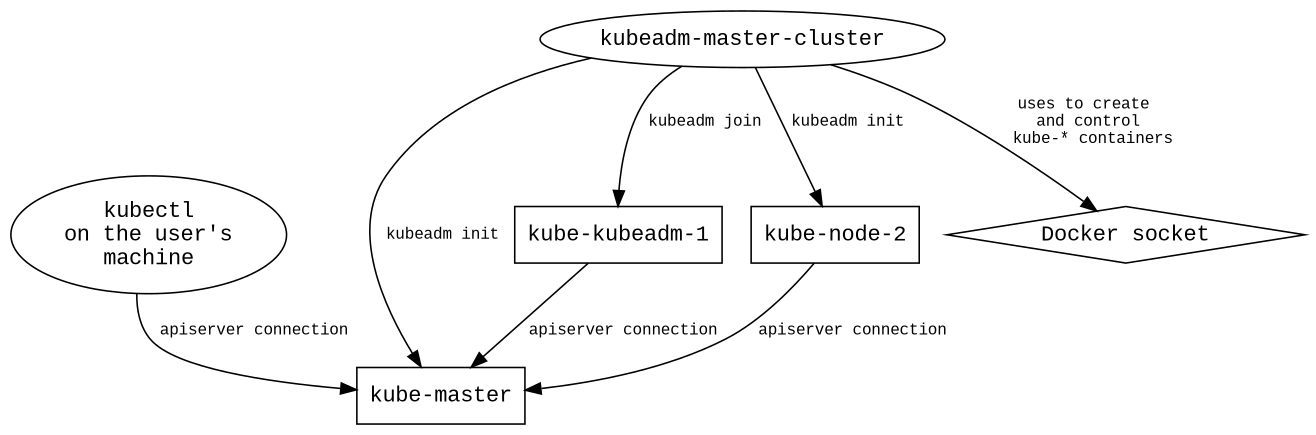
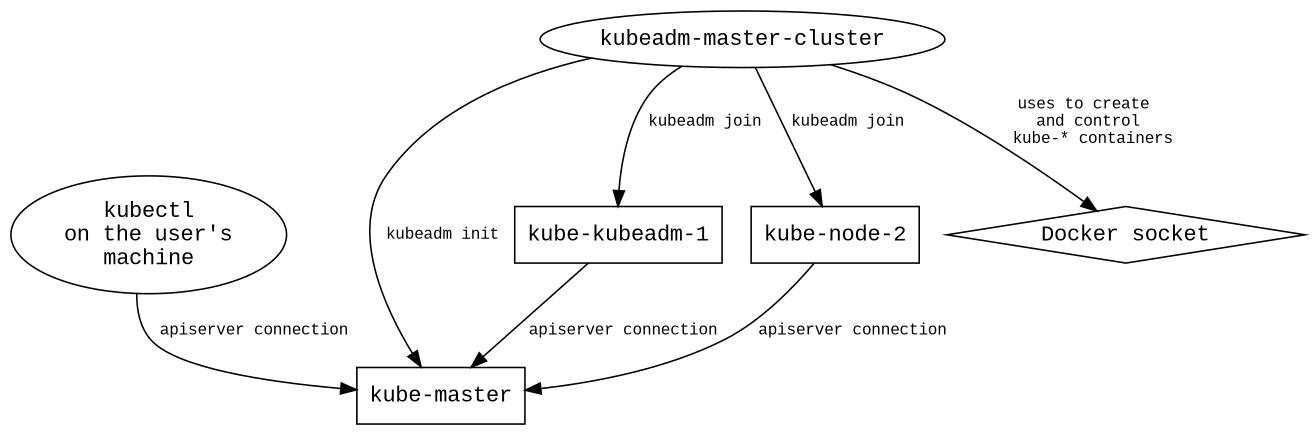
(849, 122) -> (849, 122)
